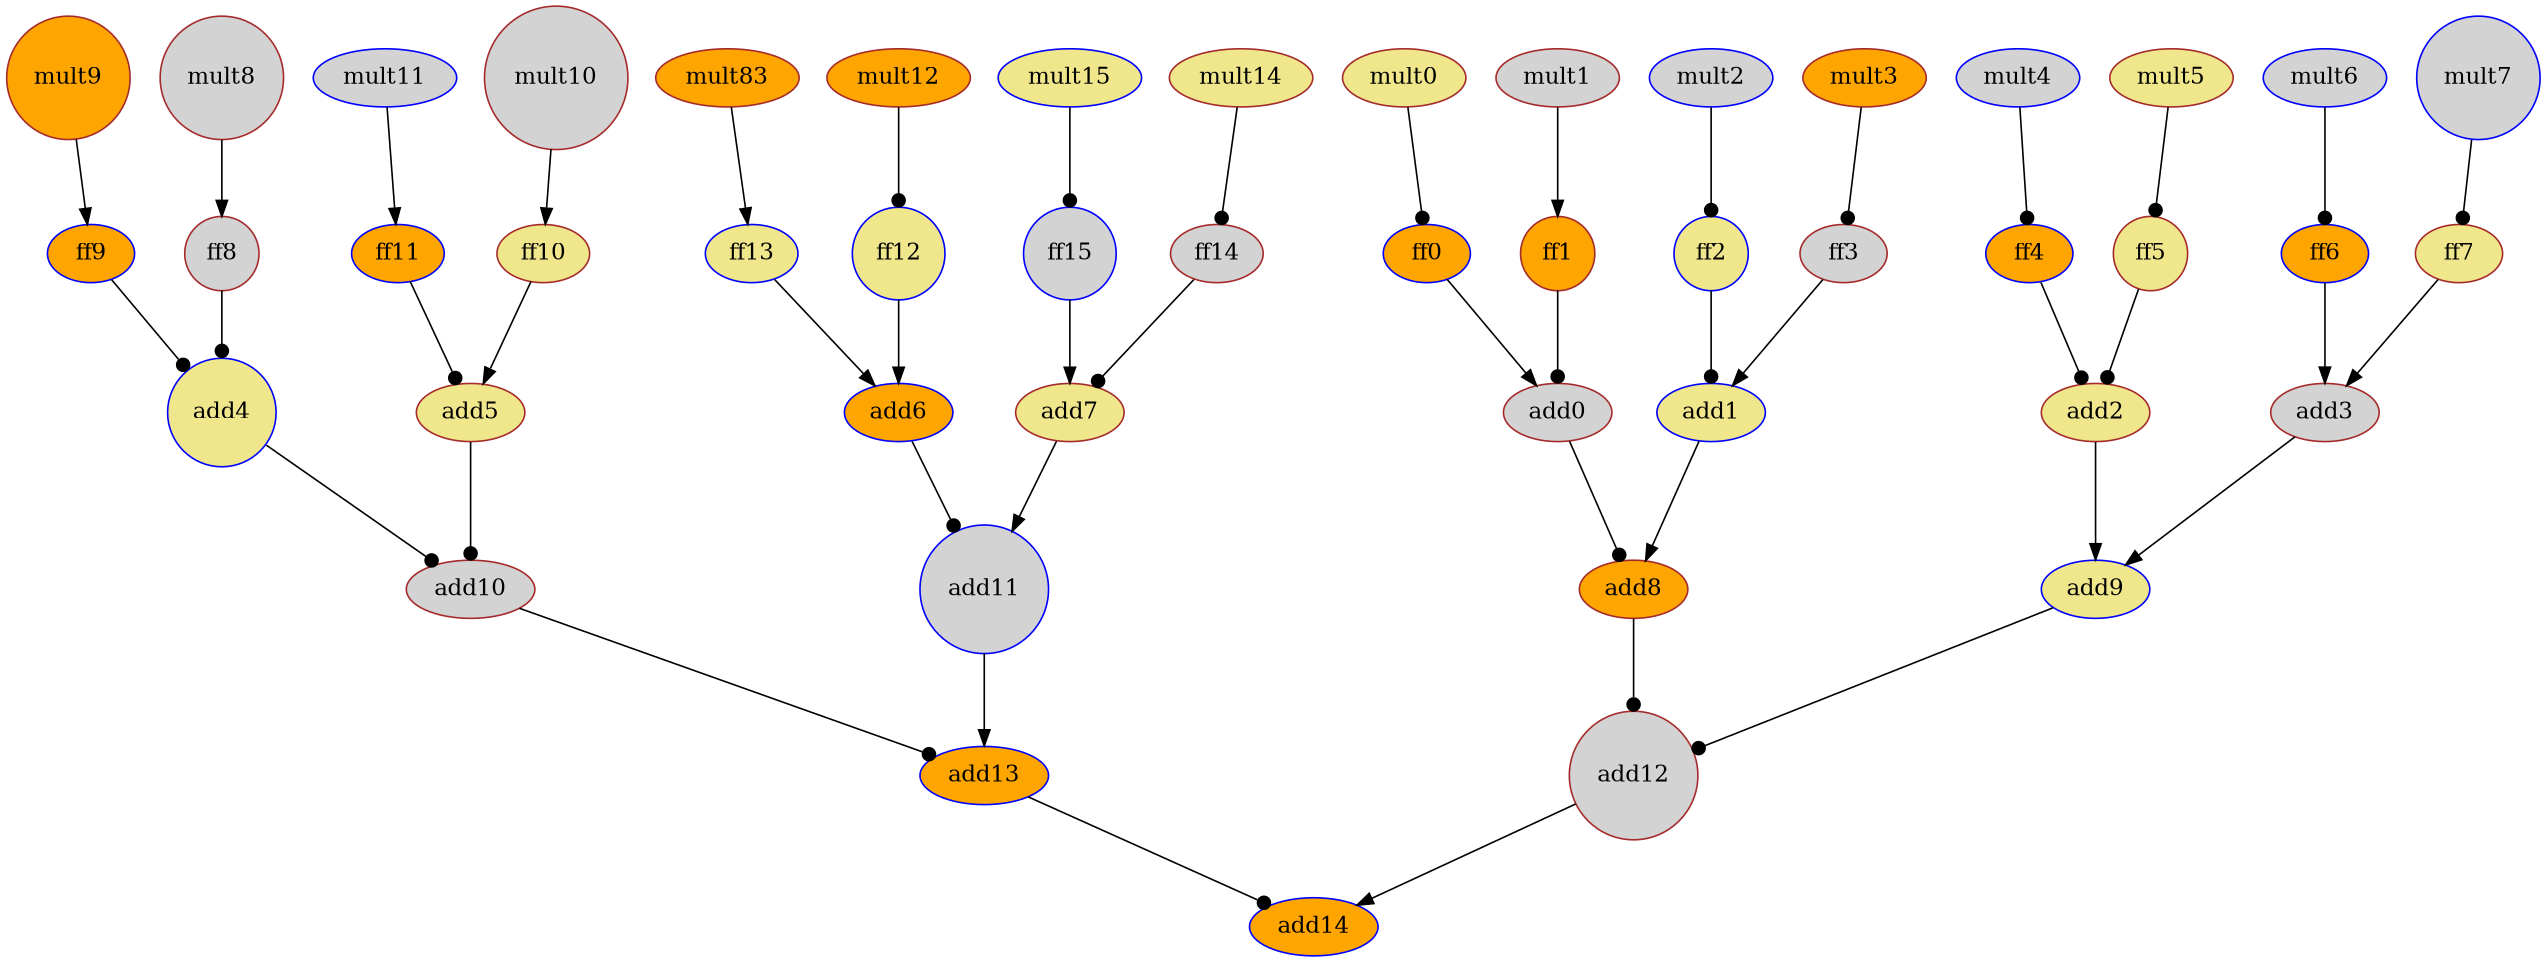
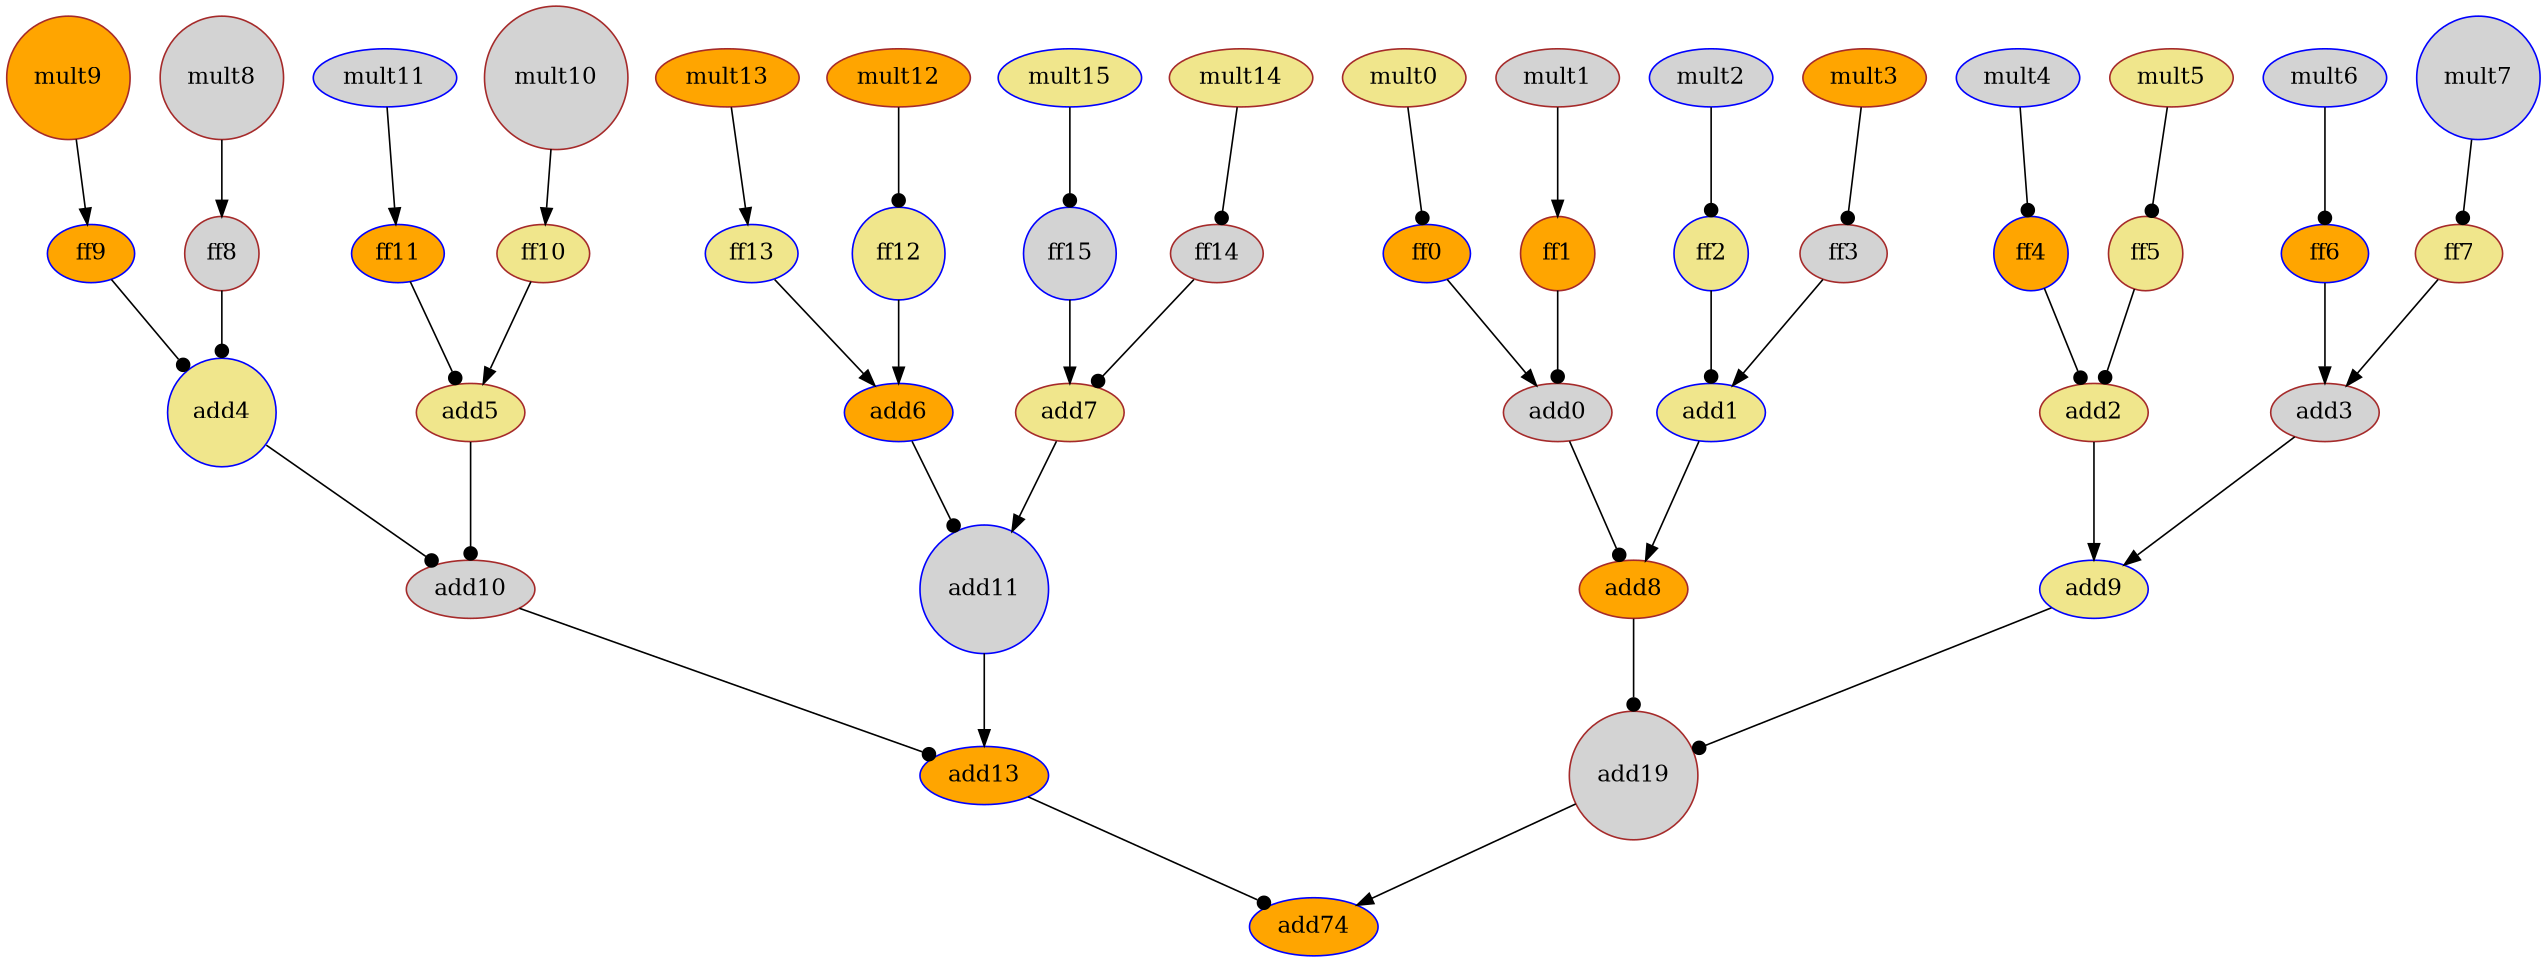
(727, 78) -> (727, 78)
(2029, 254) -> (2031, 254)
(1634, 776) -> (1634, 776)
(1314, 927) -> (1314, 927)
